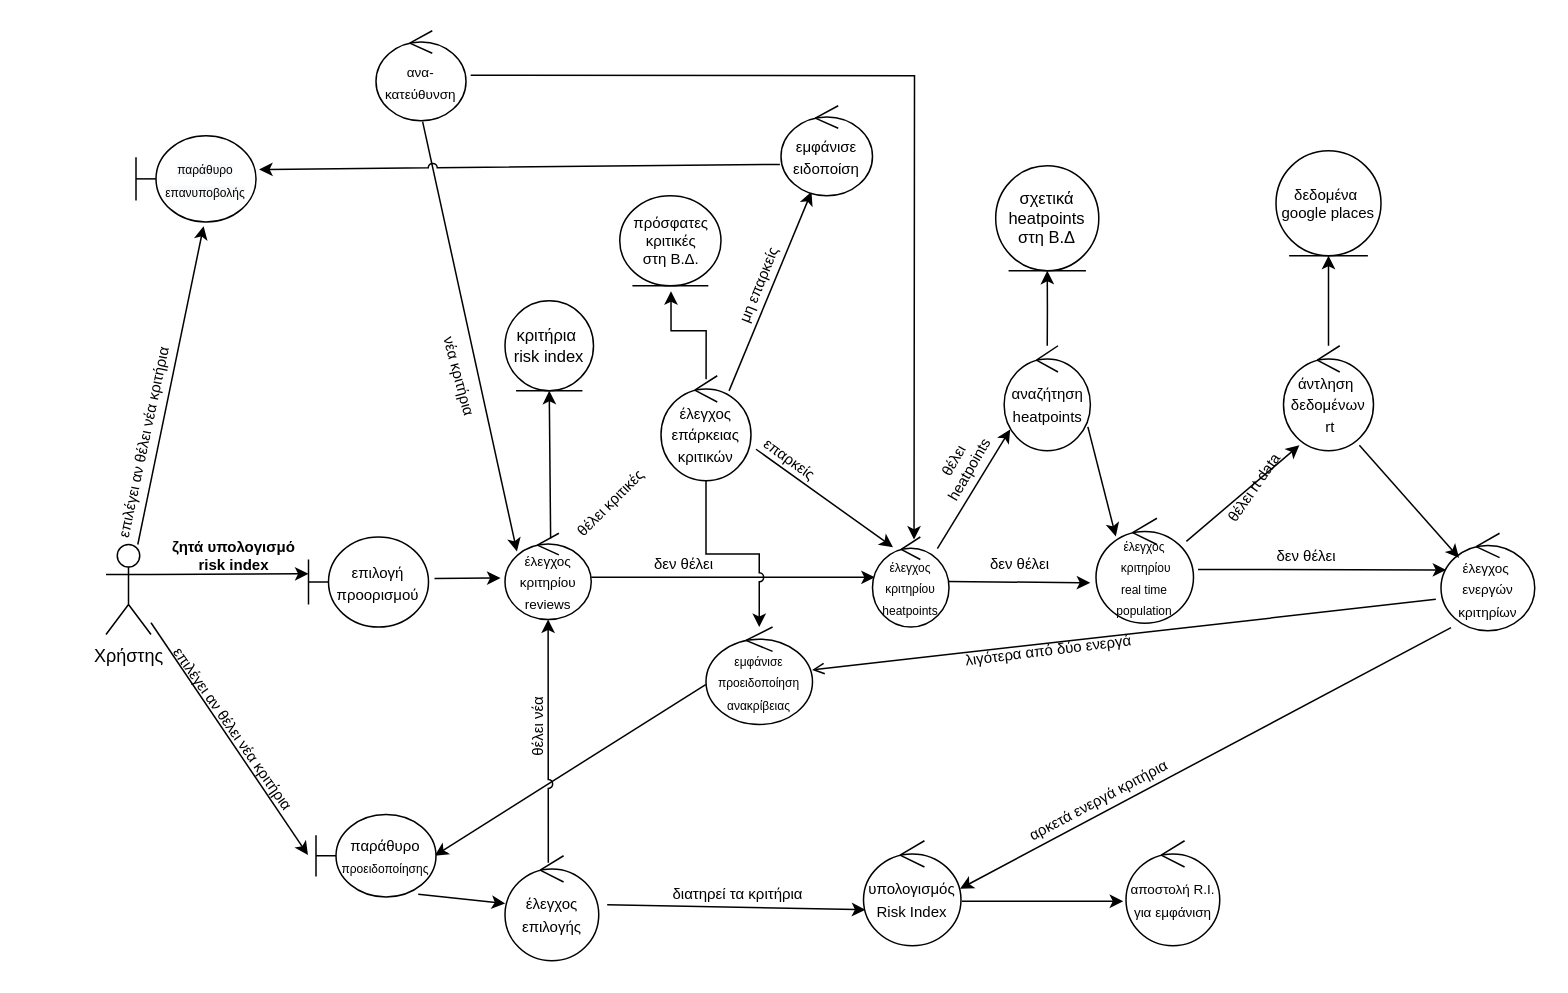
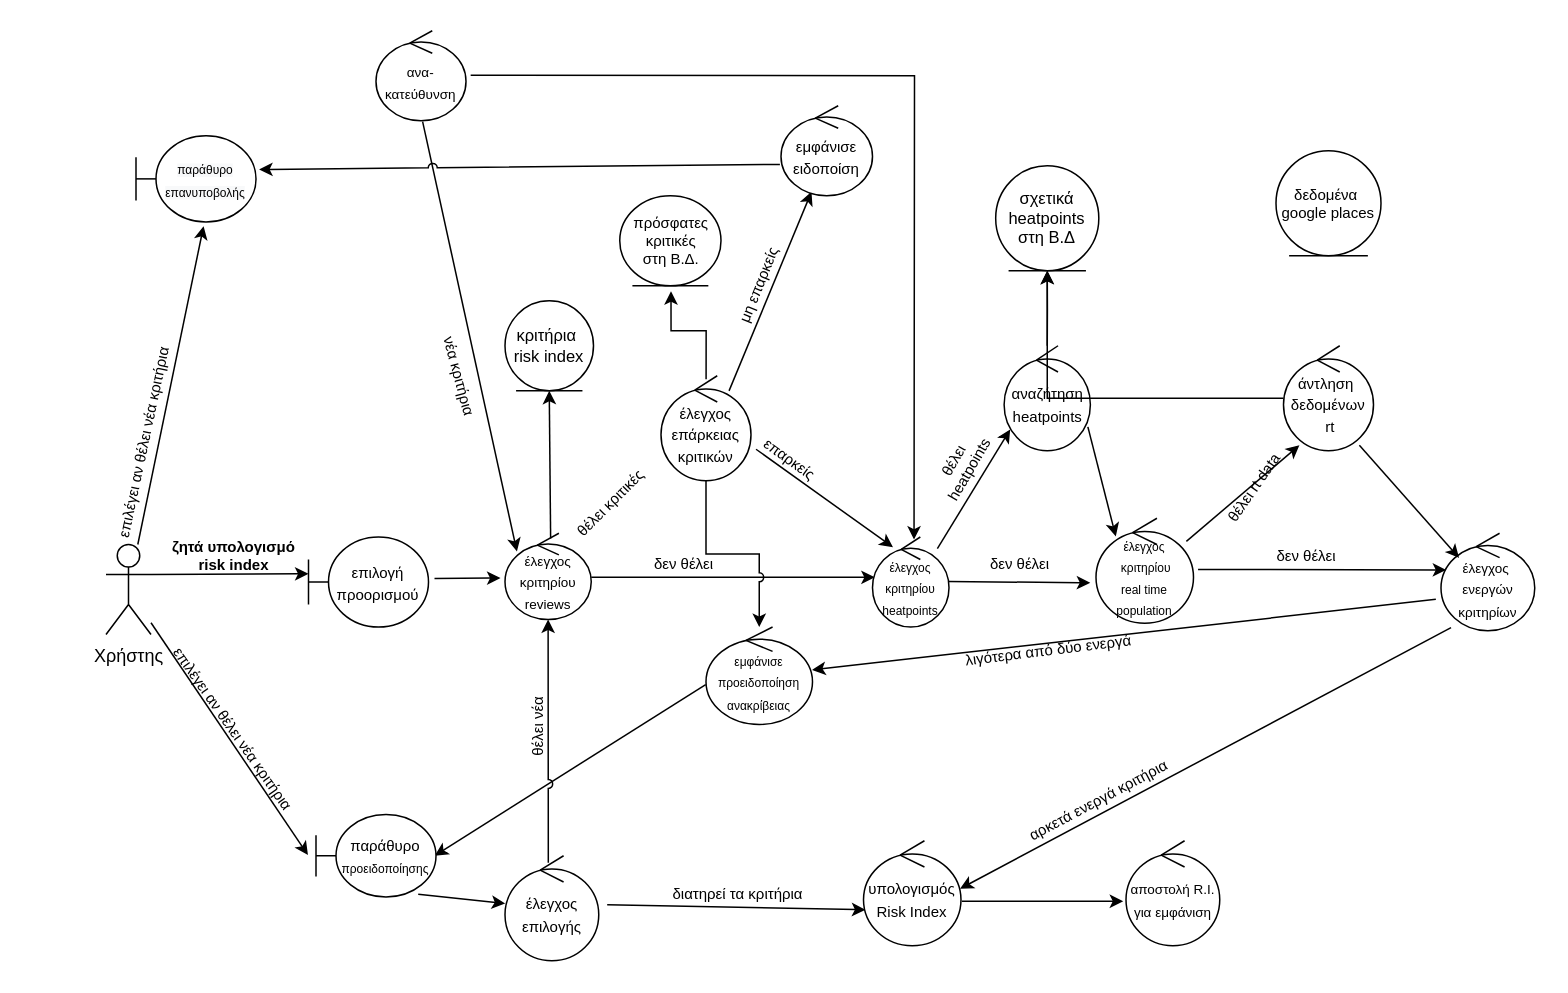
(1328, 306) -> (1139, 398)
(821, 669) -> (823, 669)
